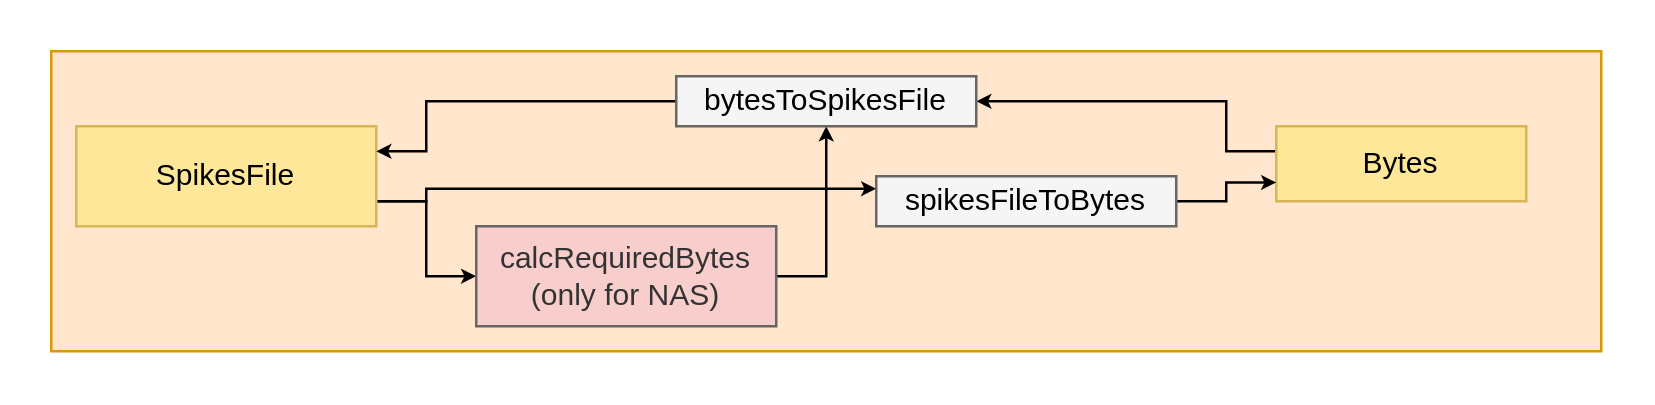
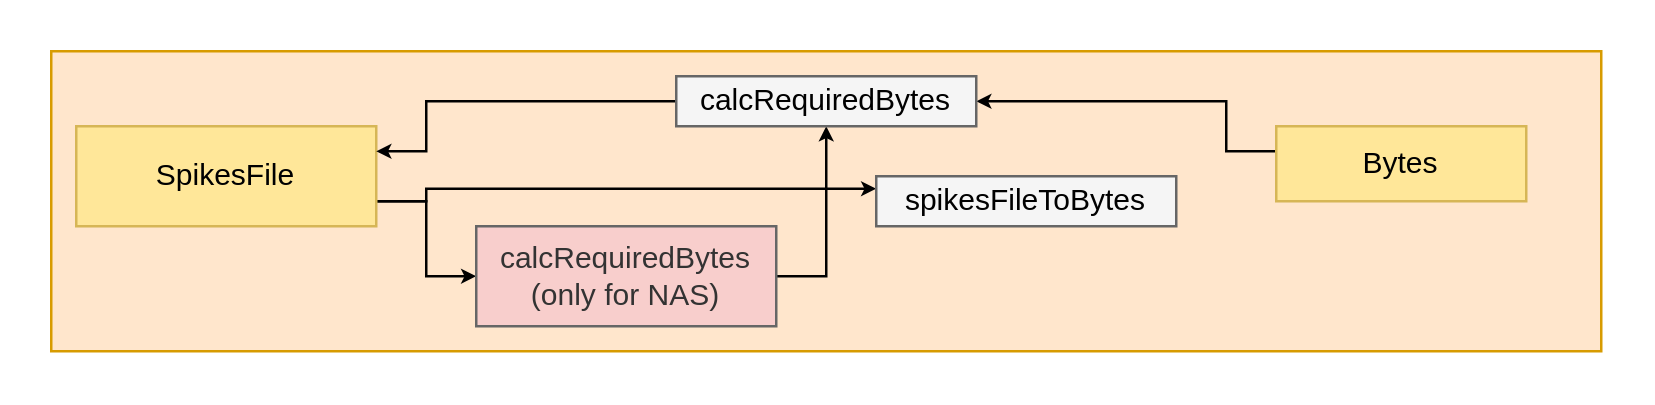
(826, 101) -> (826, 101)
(1226, 198) -> none
